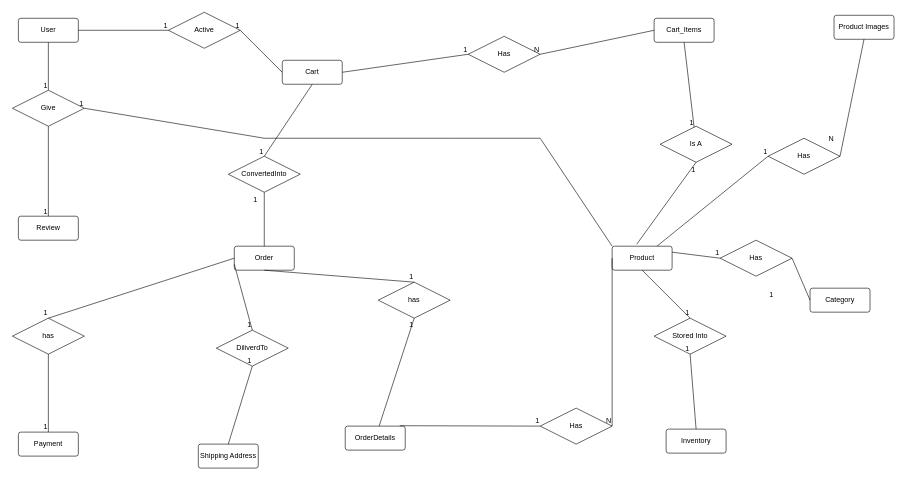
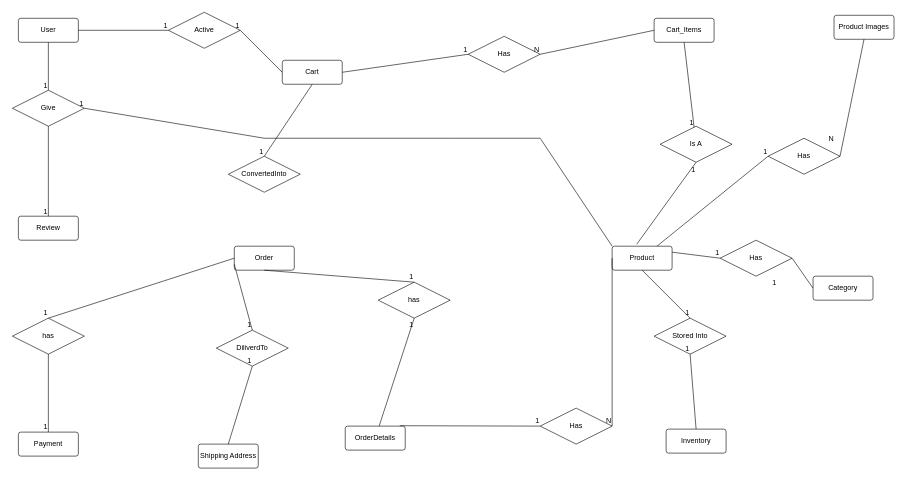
(264, 219) -> none
(840, 300) -> (843, 288)
